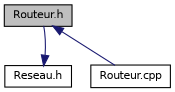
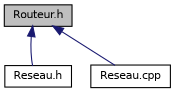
(45, 41) -> (31, 51)
(131, 76) -> (131, 76)
